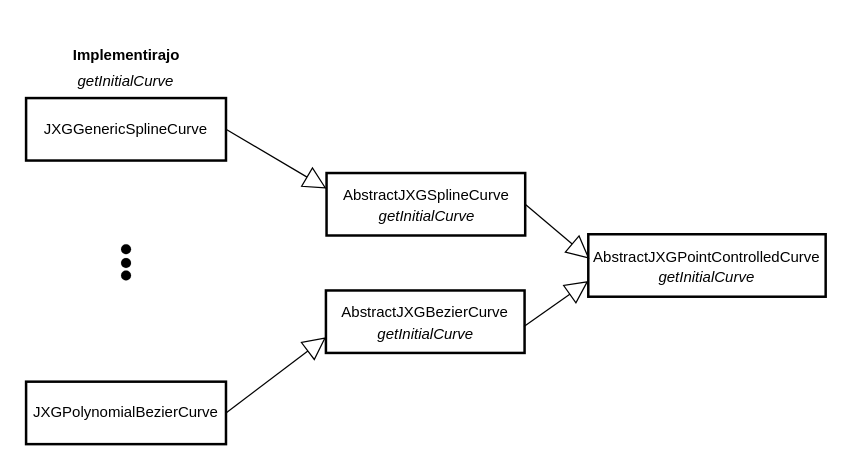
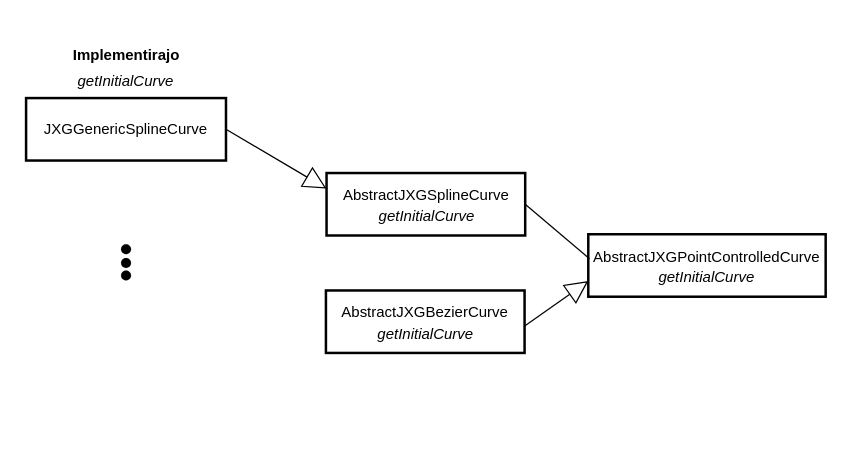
(570, 243) -> (579, 250)
(267, 382) -> none
(126, 413) -> none
